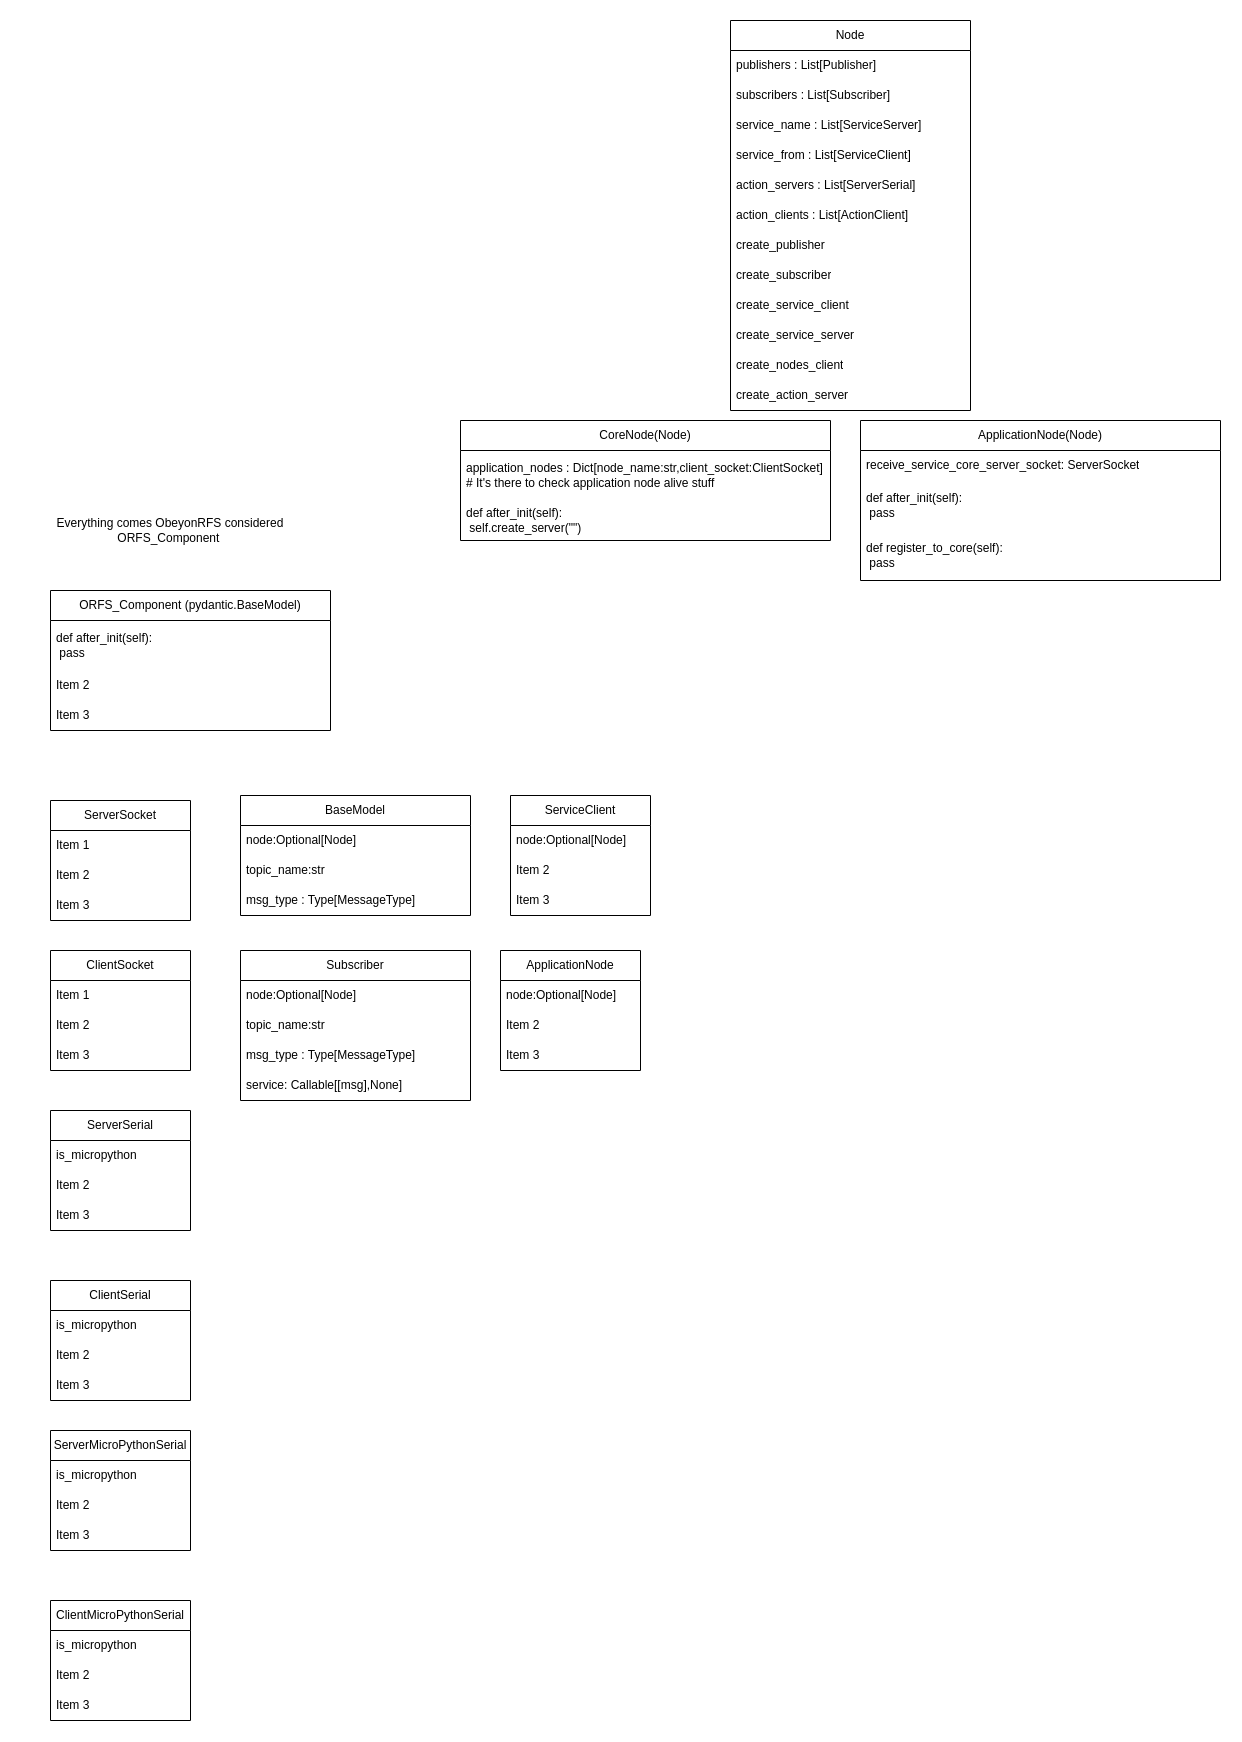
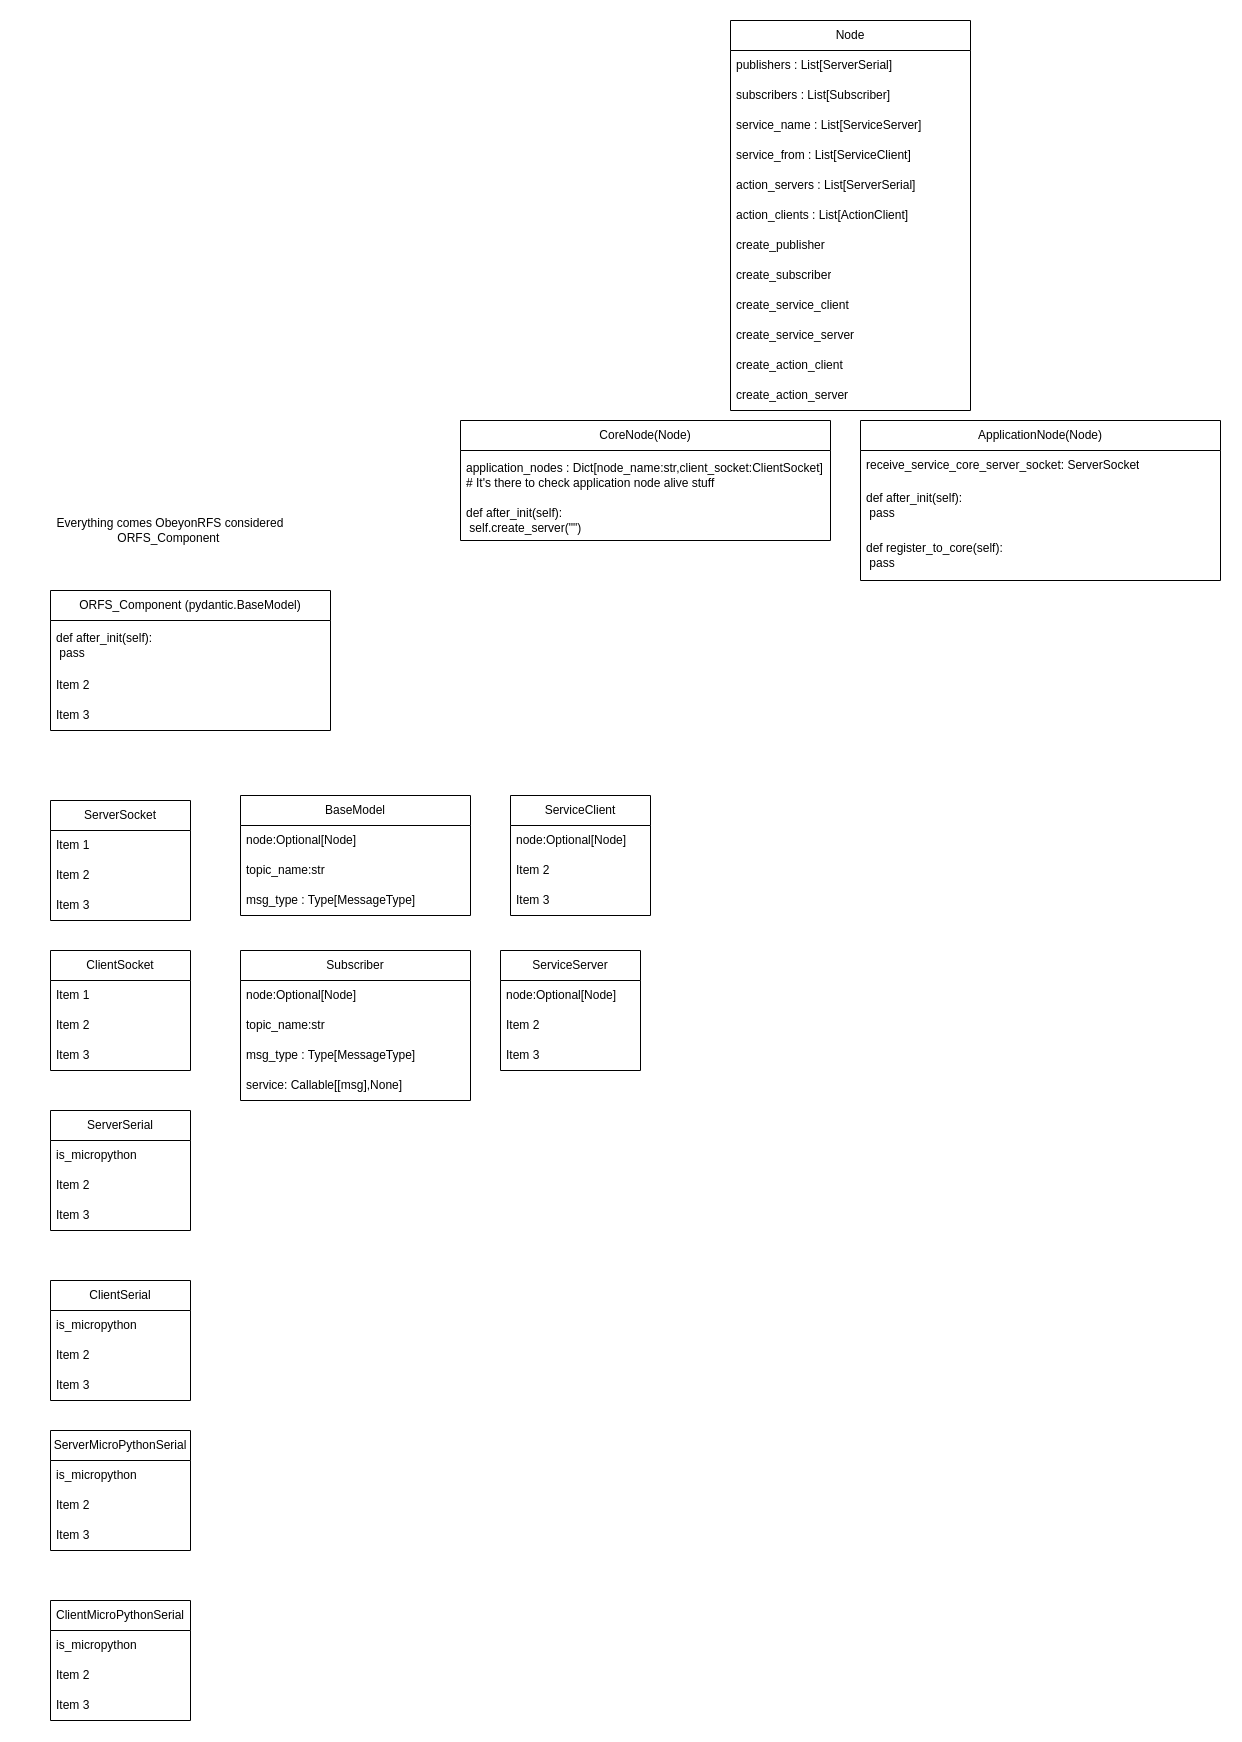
(818, 66) -> (828, 66)
(797, 366) -> (799, 366)
(571, 966) -> (571, 966)
